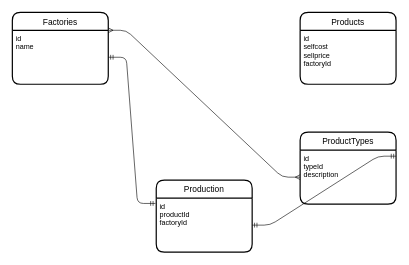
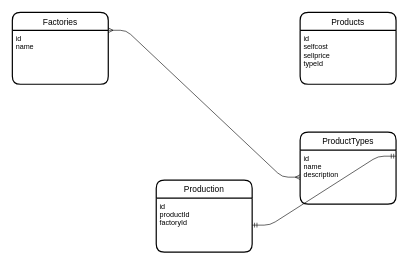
(307, 38) -> (307, 38)
(132, 130) -> none
(307, 158) -> (307, 158)
